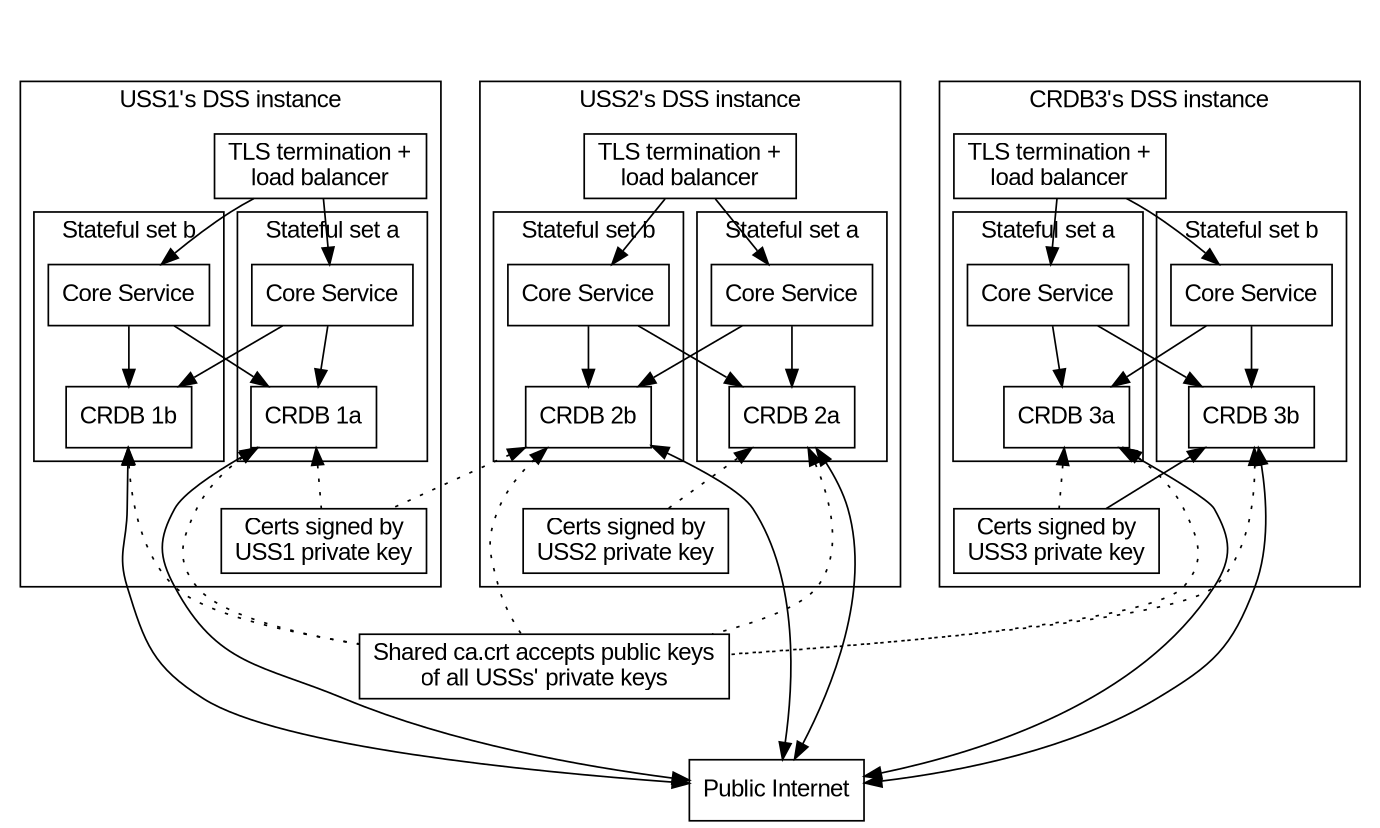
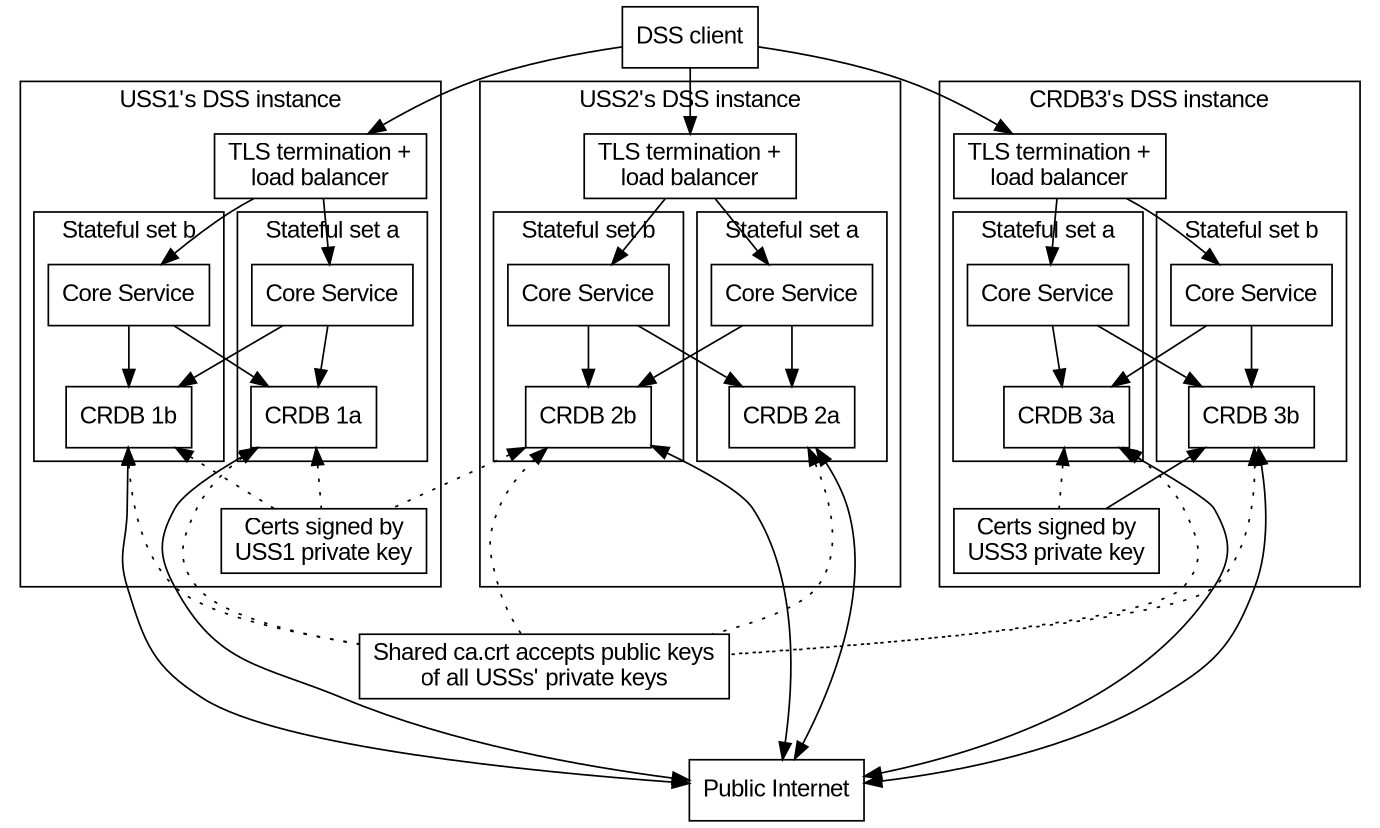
none -> (690, 37)
none -> (232, 483)
(626, 541) -> none
